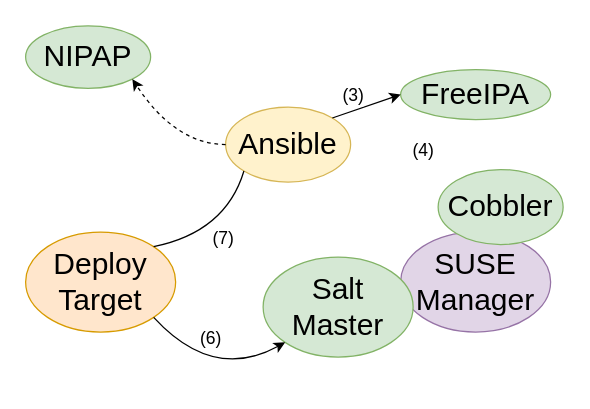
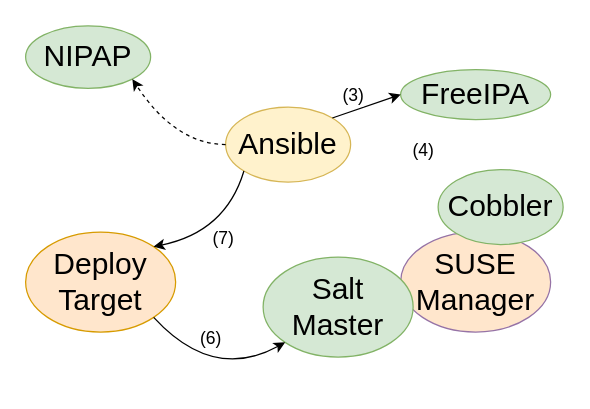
(197, 230) -> (202, 229)
(476, 282) -> (476, 282)
